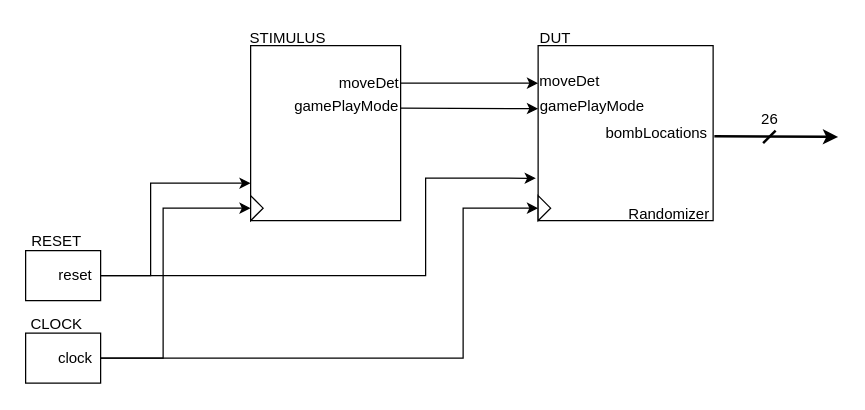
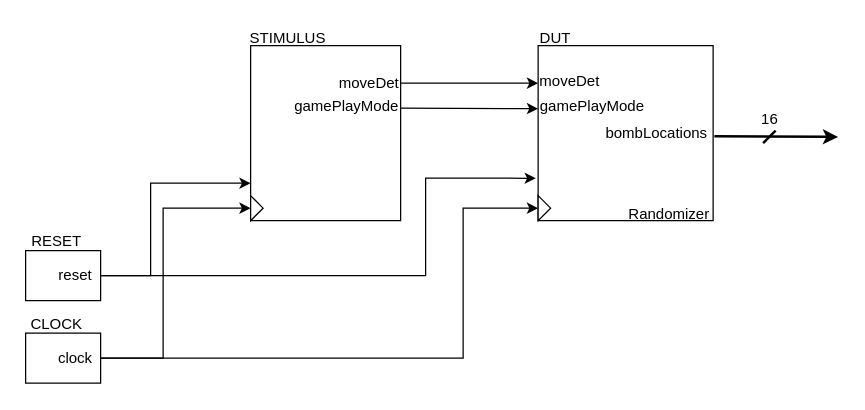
(770, 118) -> (770, 118)
